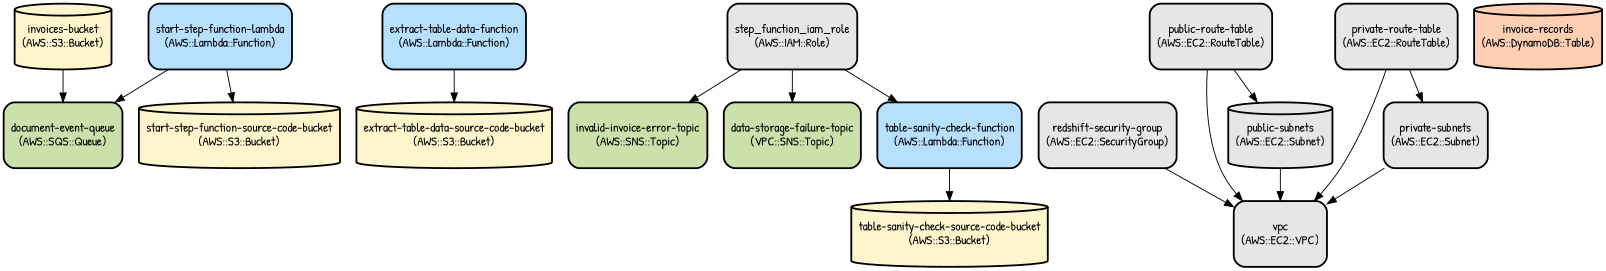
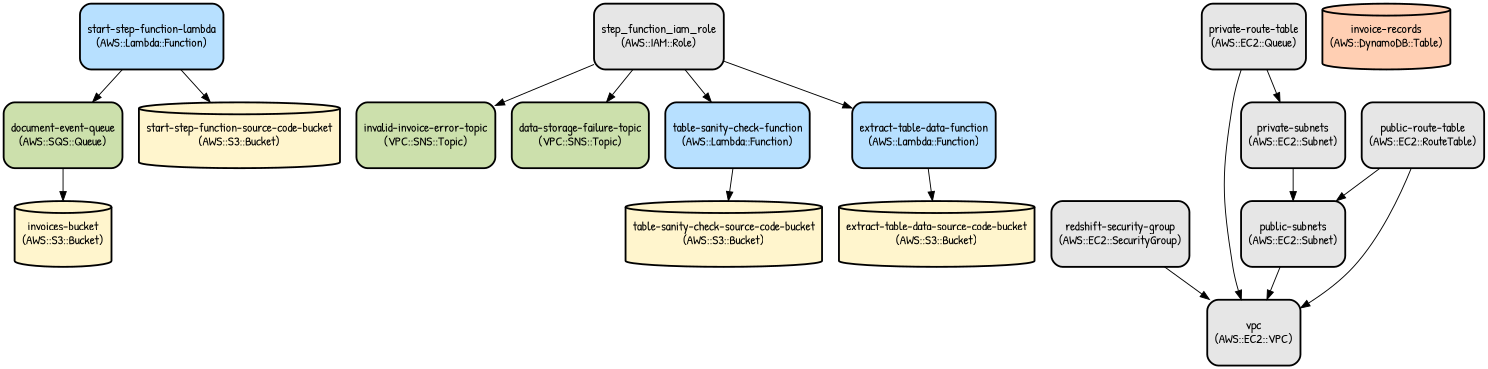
(1396, 37) -> (1254, 37)
(63, 81) -> (63, 180)
none -> (784, 83)
(638, 135) -> (426, 135)
(1280, 135) -> (1293, 234)
(1360, 184) -> (1293, 180)
